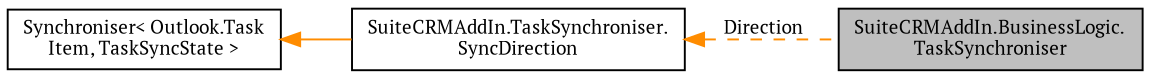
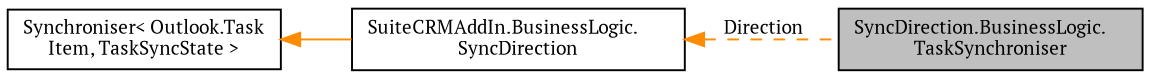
(518, 39) -> (518, 39)
(991, 39) -> (991, 39)
